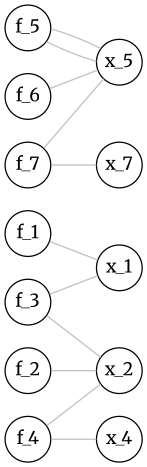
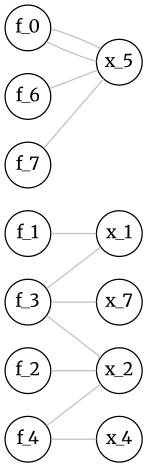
(28, 28) -> (28, 28)
(74, 165) -> (74, 302)
